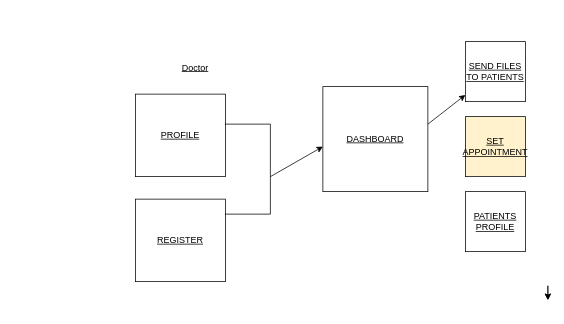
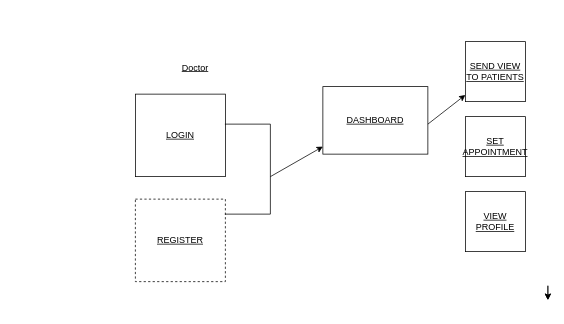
(495, 72) -> (495, 72)
(180, 135) -> (180, 135)
(375, 139) -> (375, 120)
(495, 147) -> (495, 147)
(495, 222) -> (495, 222)
(180, 240) -> (180, 240)
